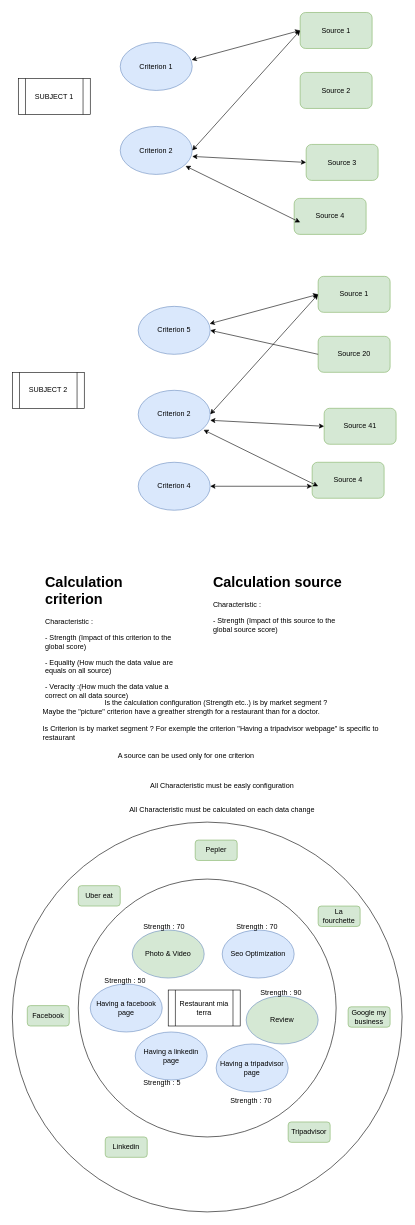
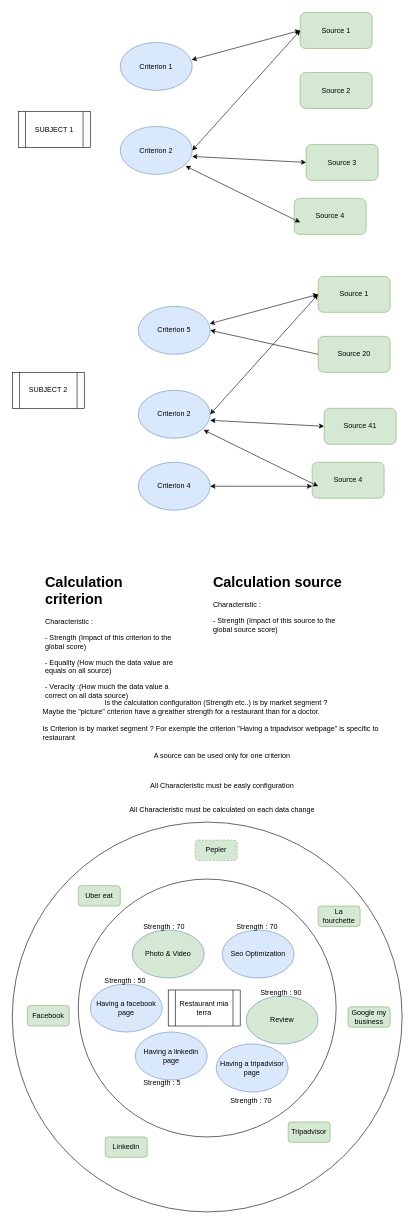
(54, 96) -> (54, 129)
(186, 756) -> (222, 756)
(216, 851) -> (216, 851)
